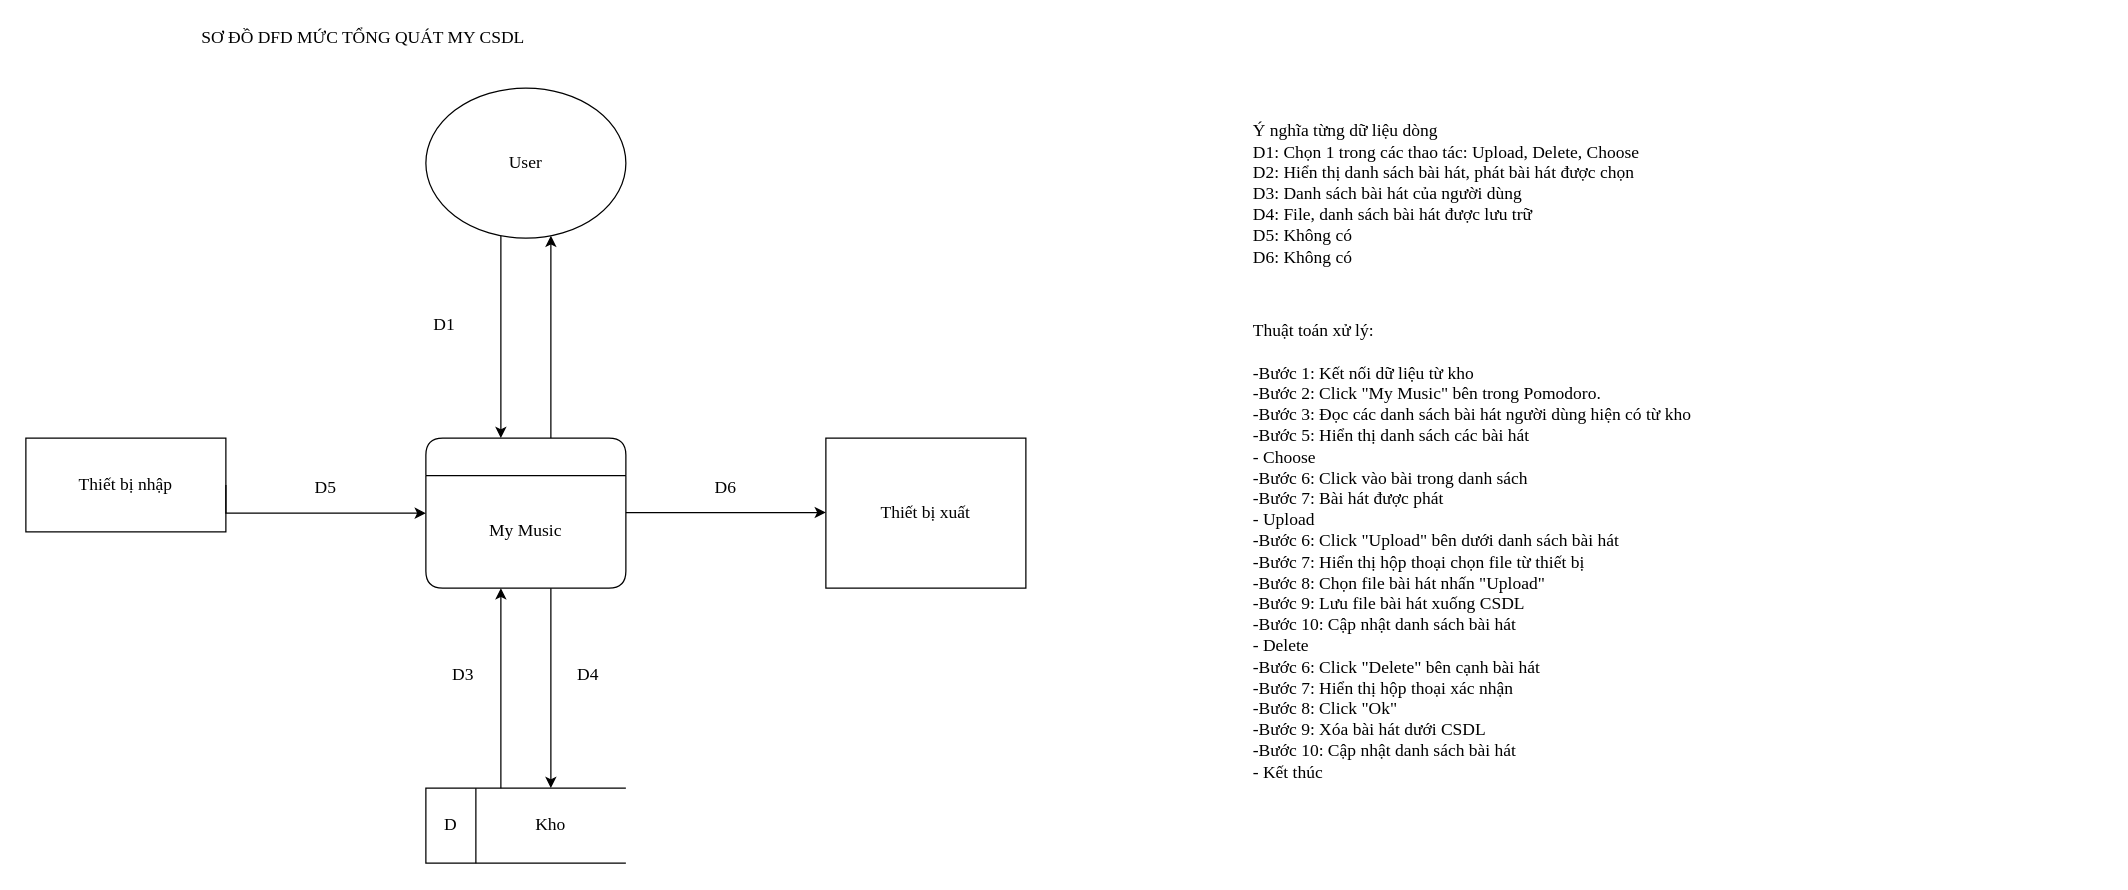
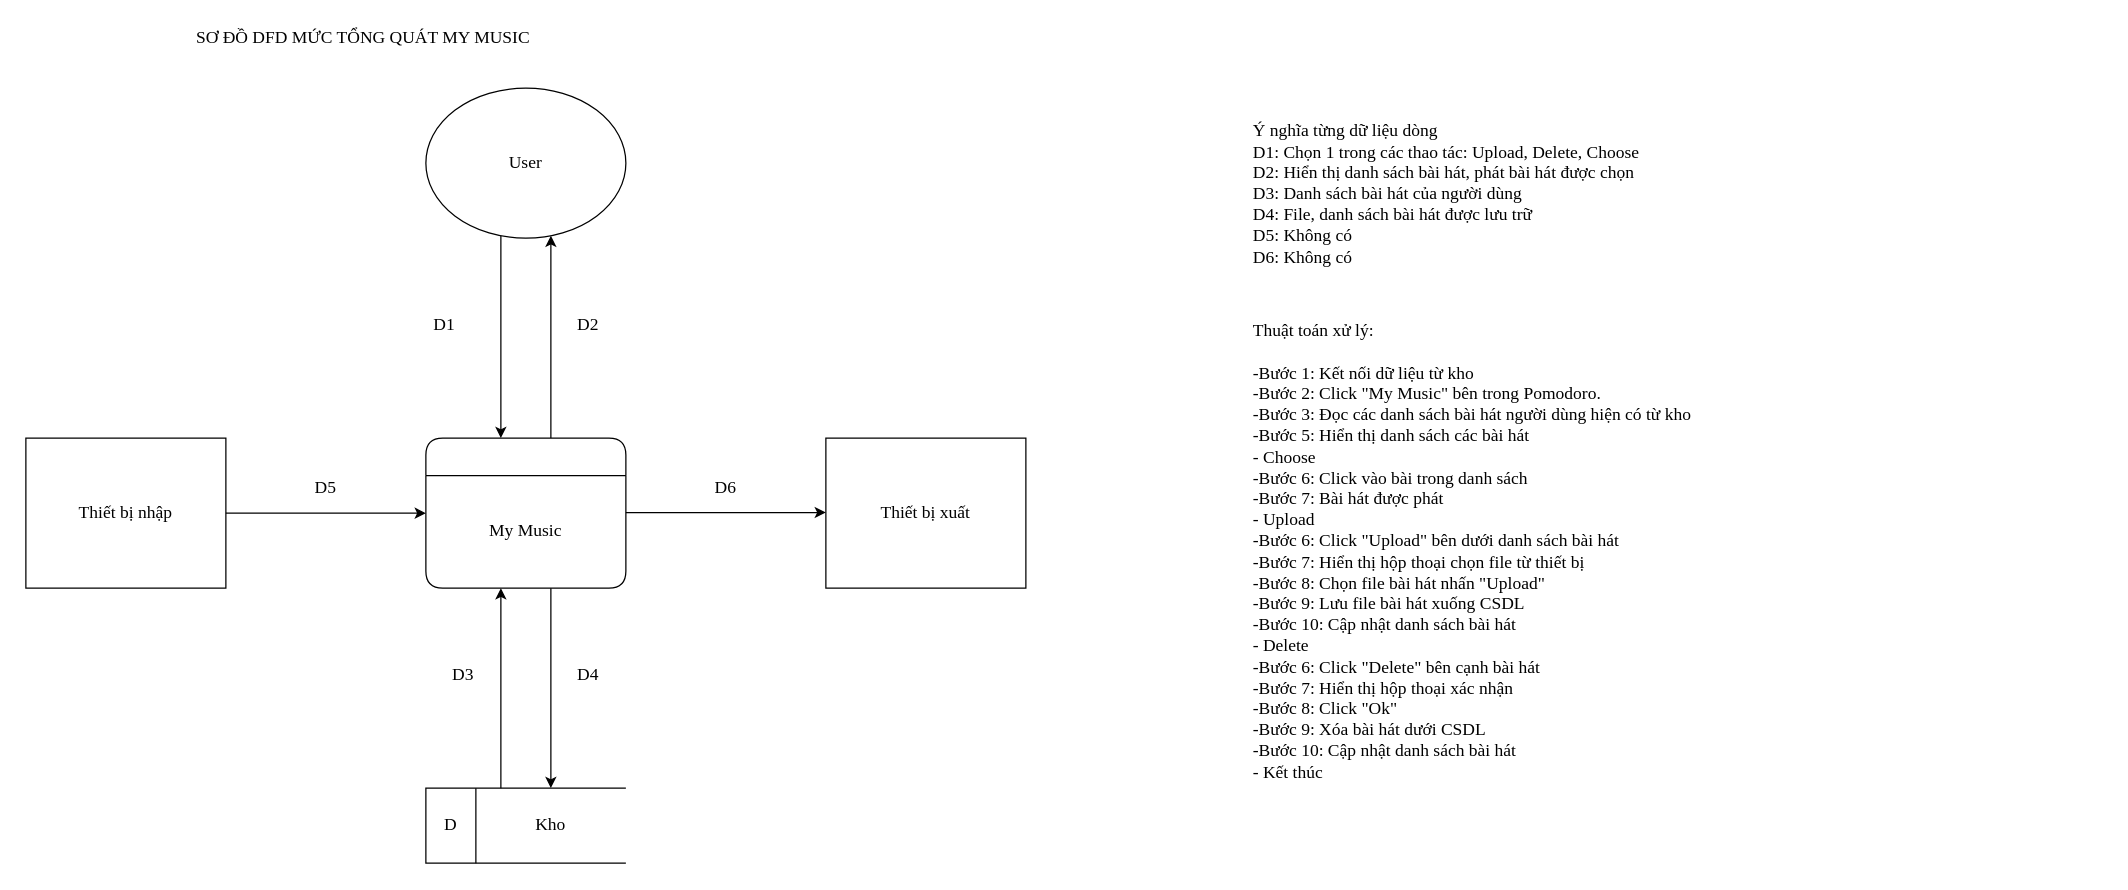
(363, 38) -> (363, 38)
none -> (588, 326)
(126, 485) -> (126, 513)
